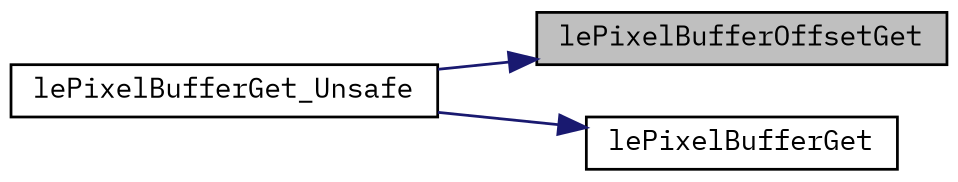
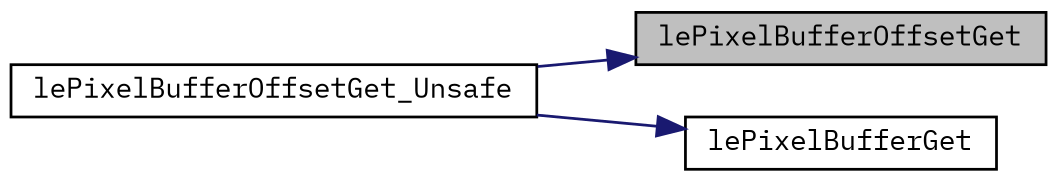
(224, 91) -> (274, 91)
